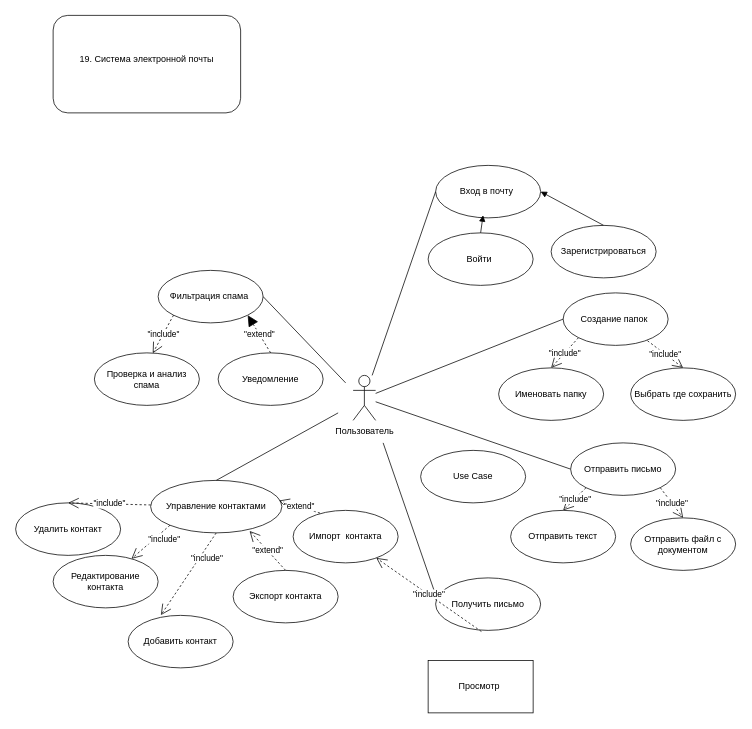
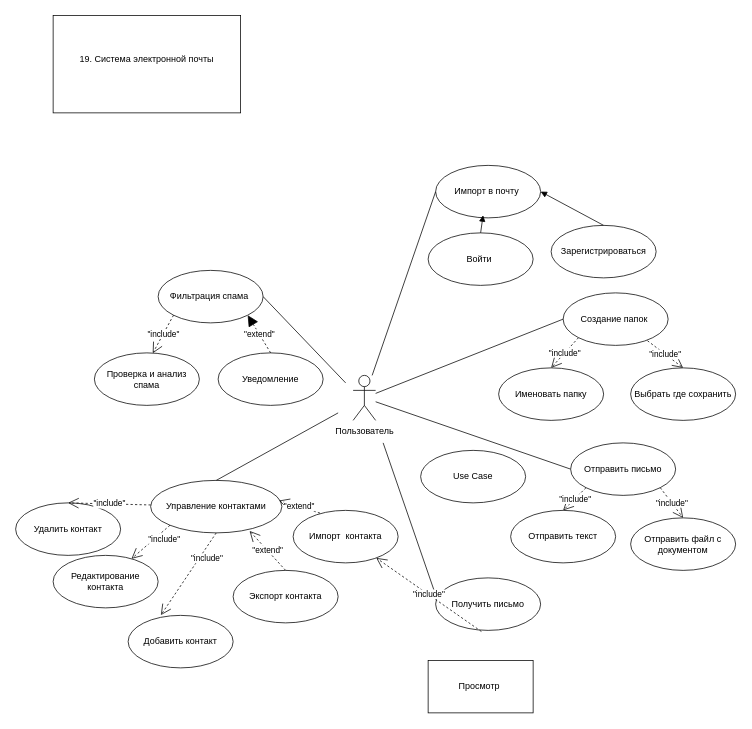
(147, 64) -> (147, 64)
(488, 192) -> (488, 192)
